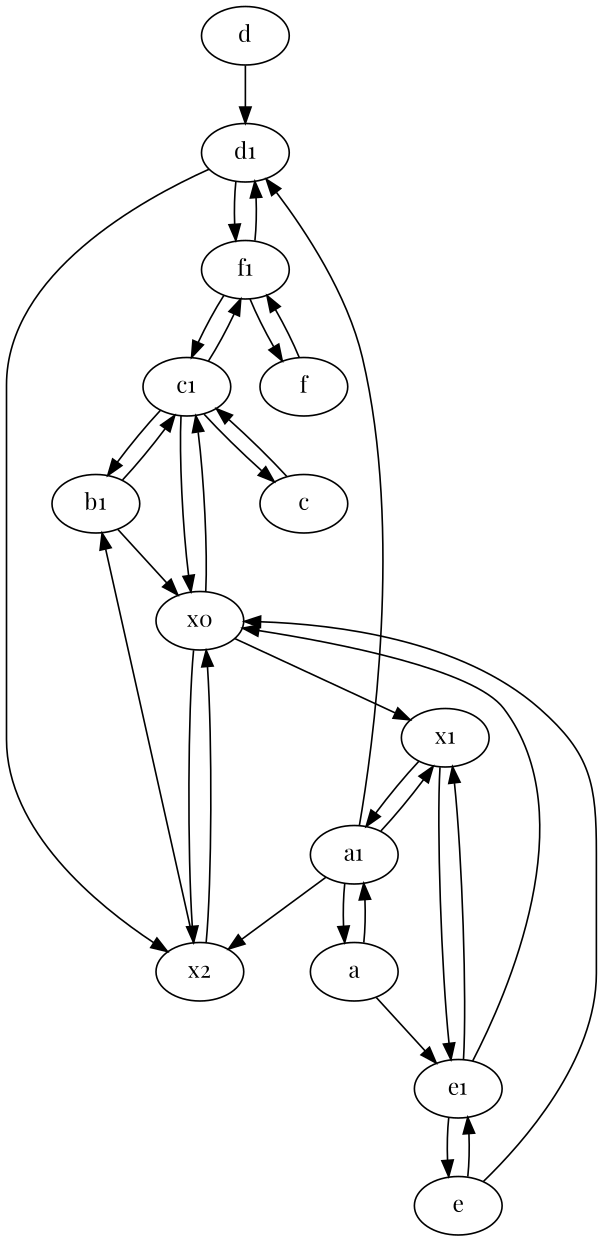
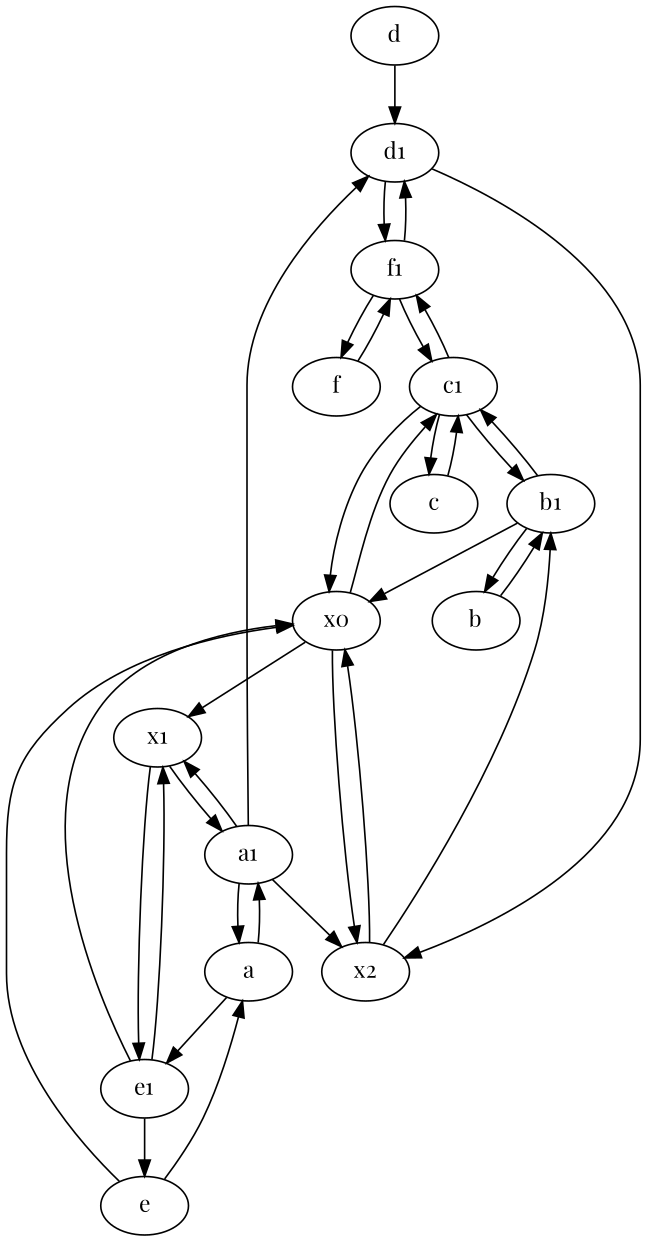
none -> (476, 621)
(469, 1155) -> (210, 1102)
